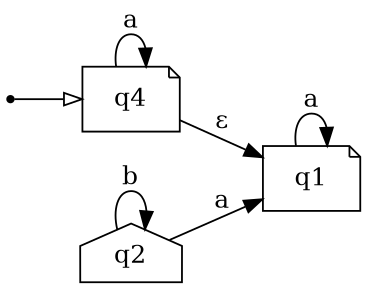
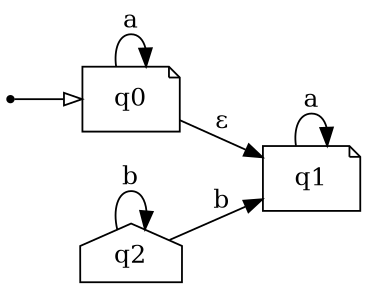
(131, 99) -> (131, 99)
(222, 201) -> (222, 201)
